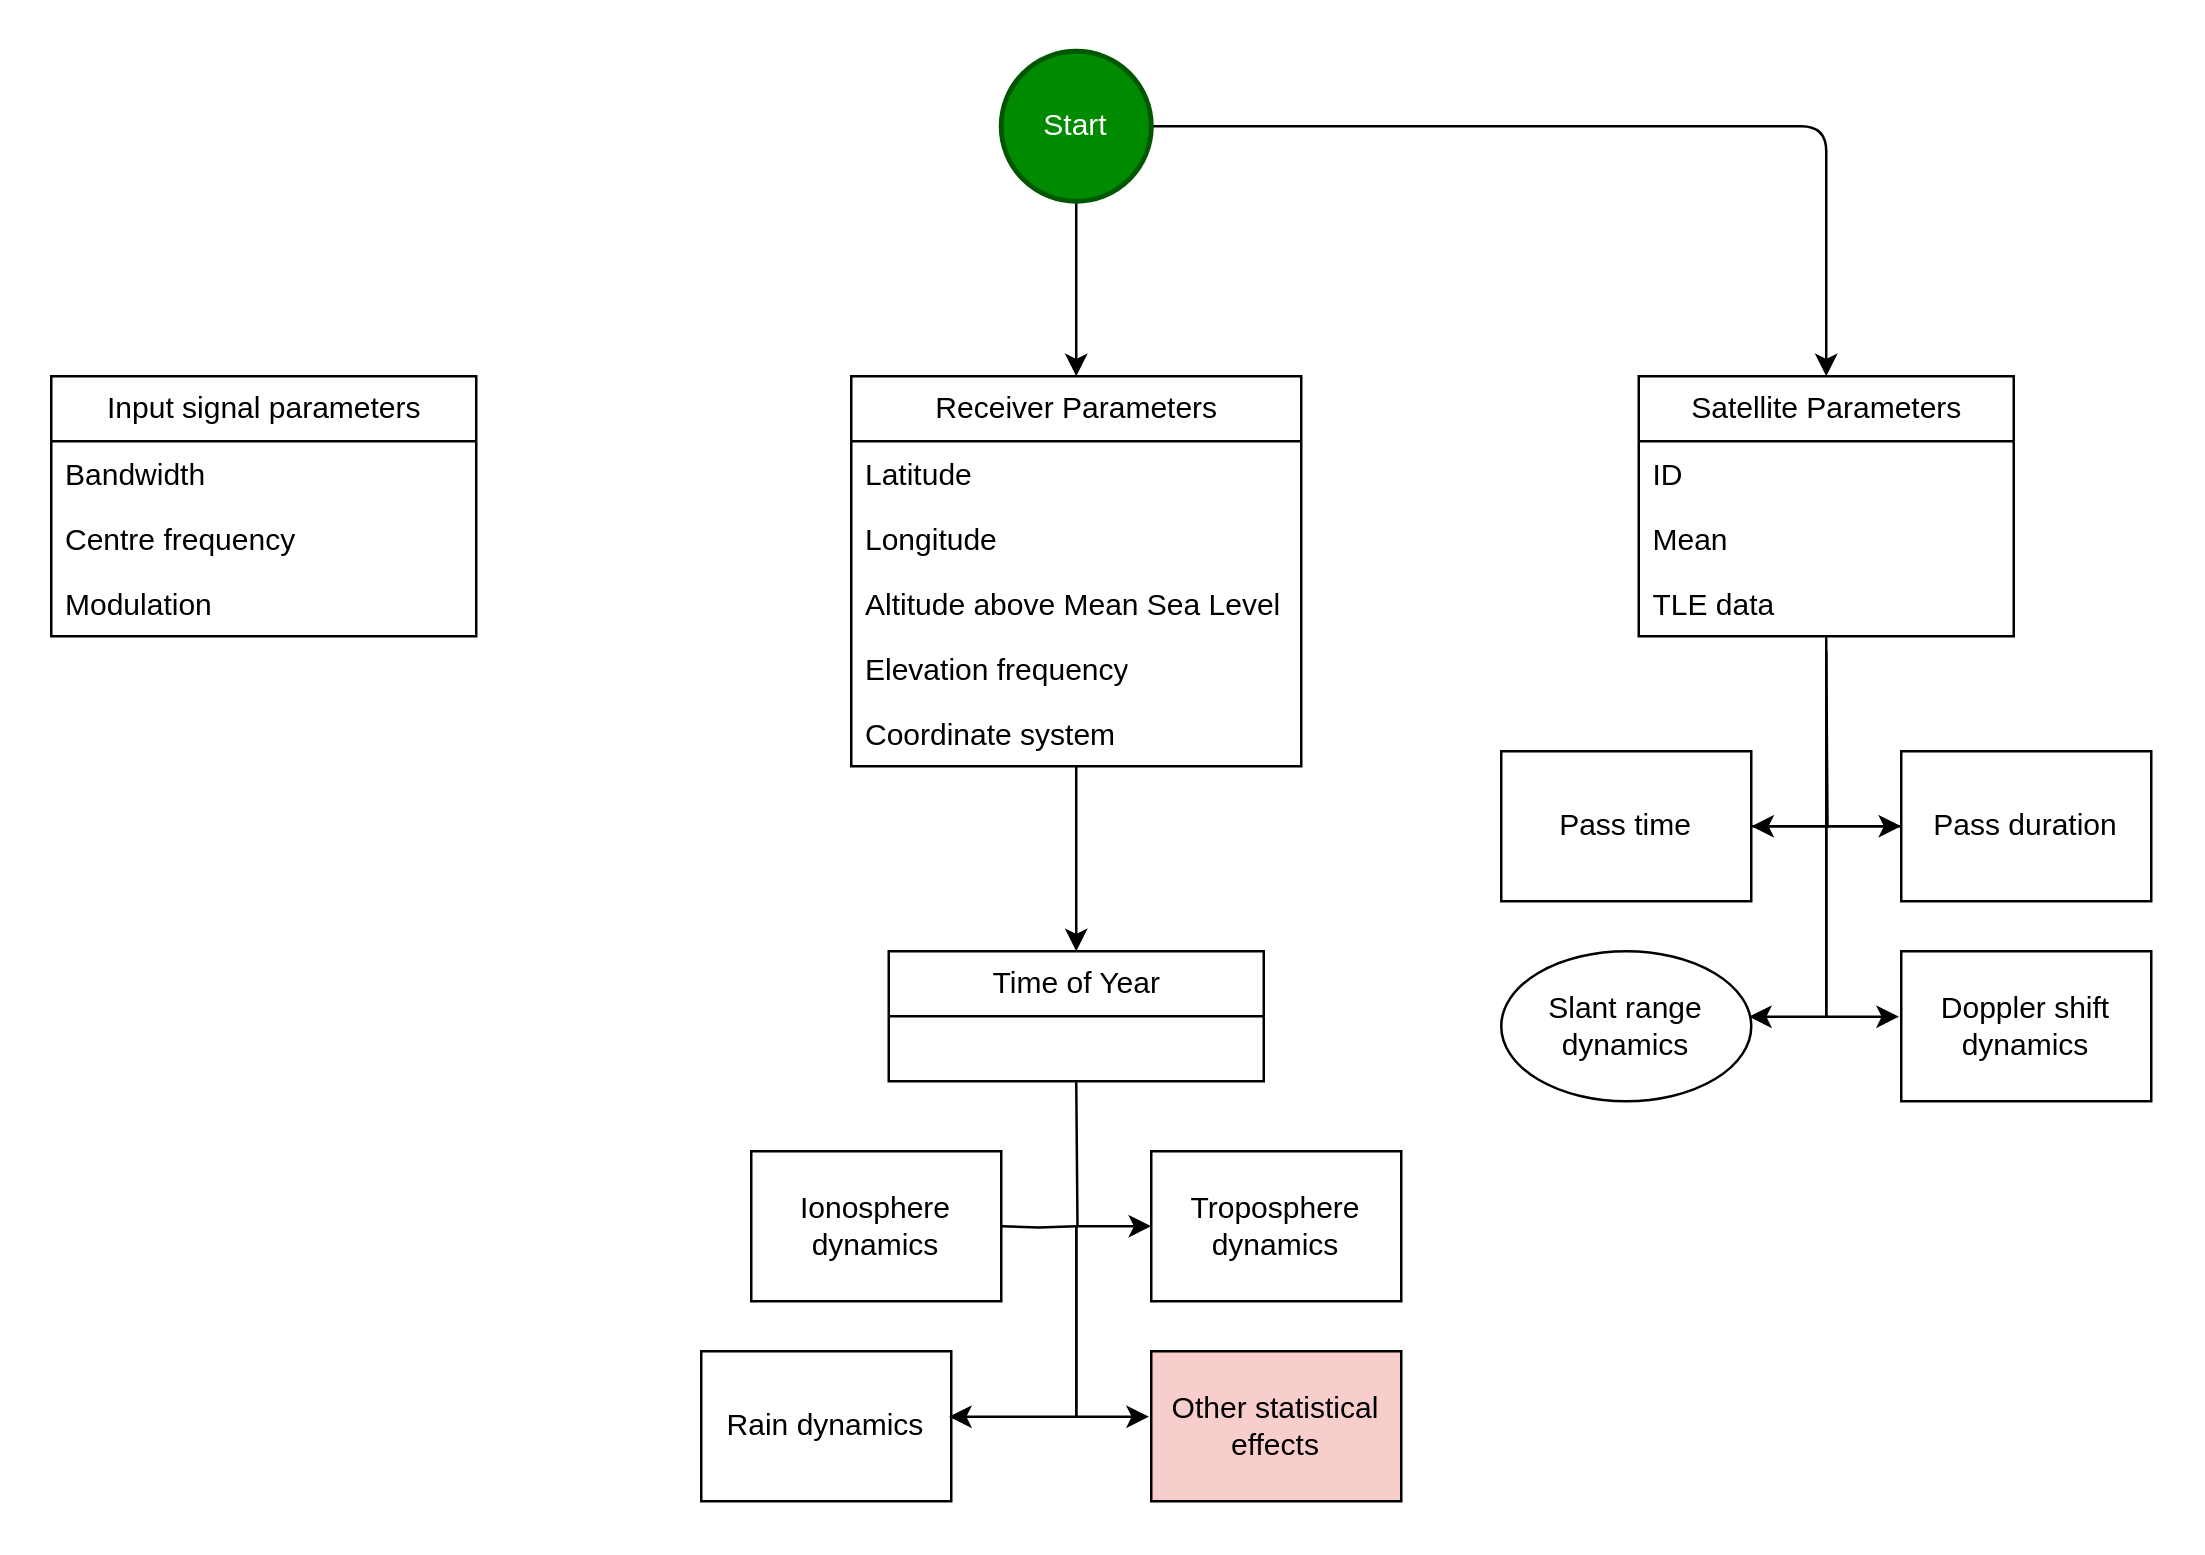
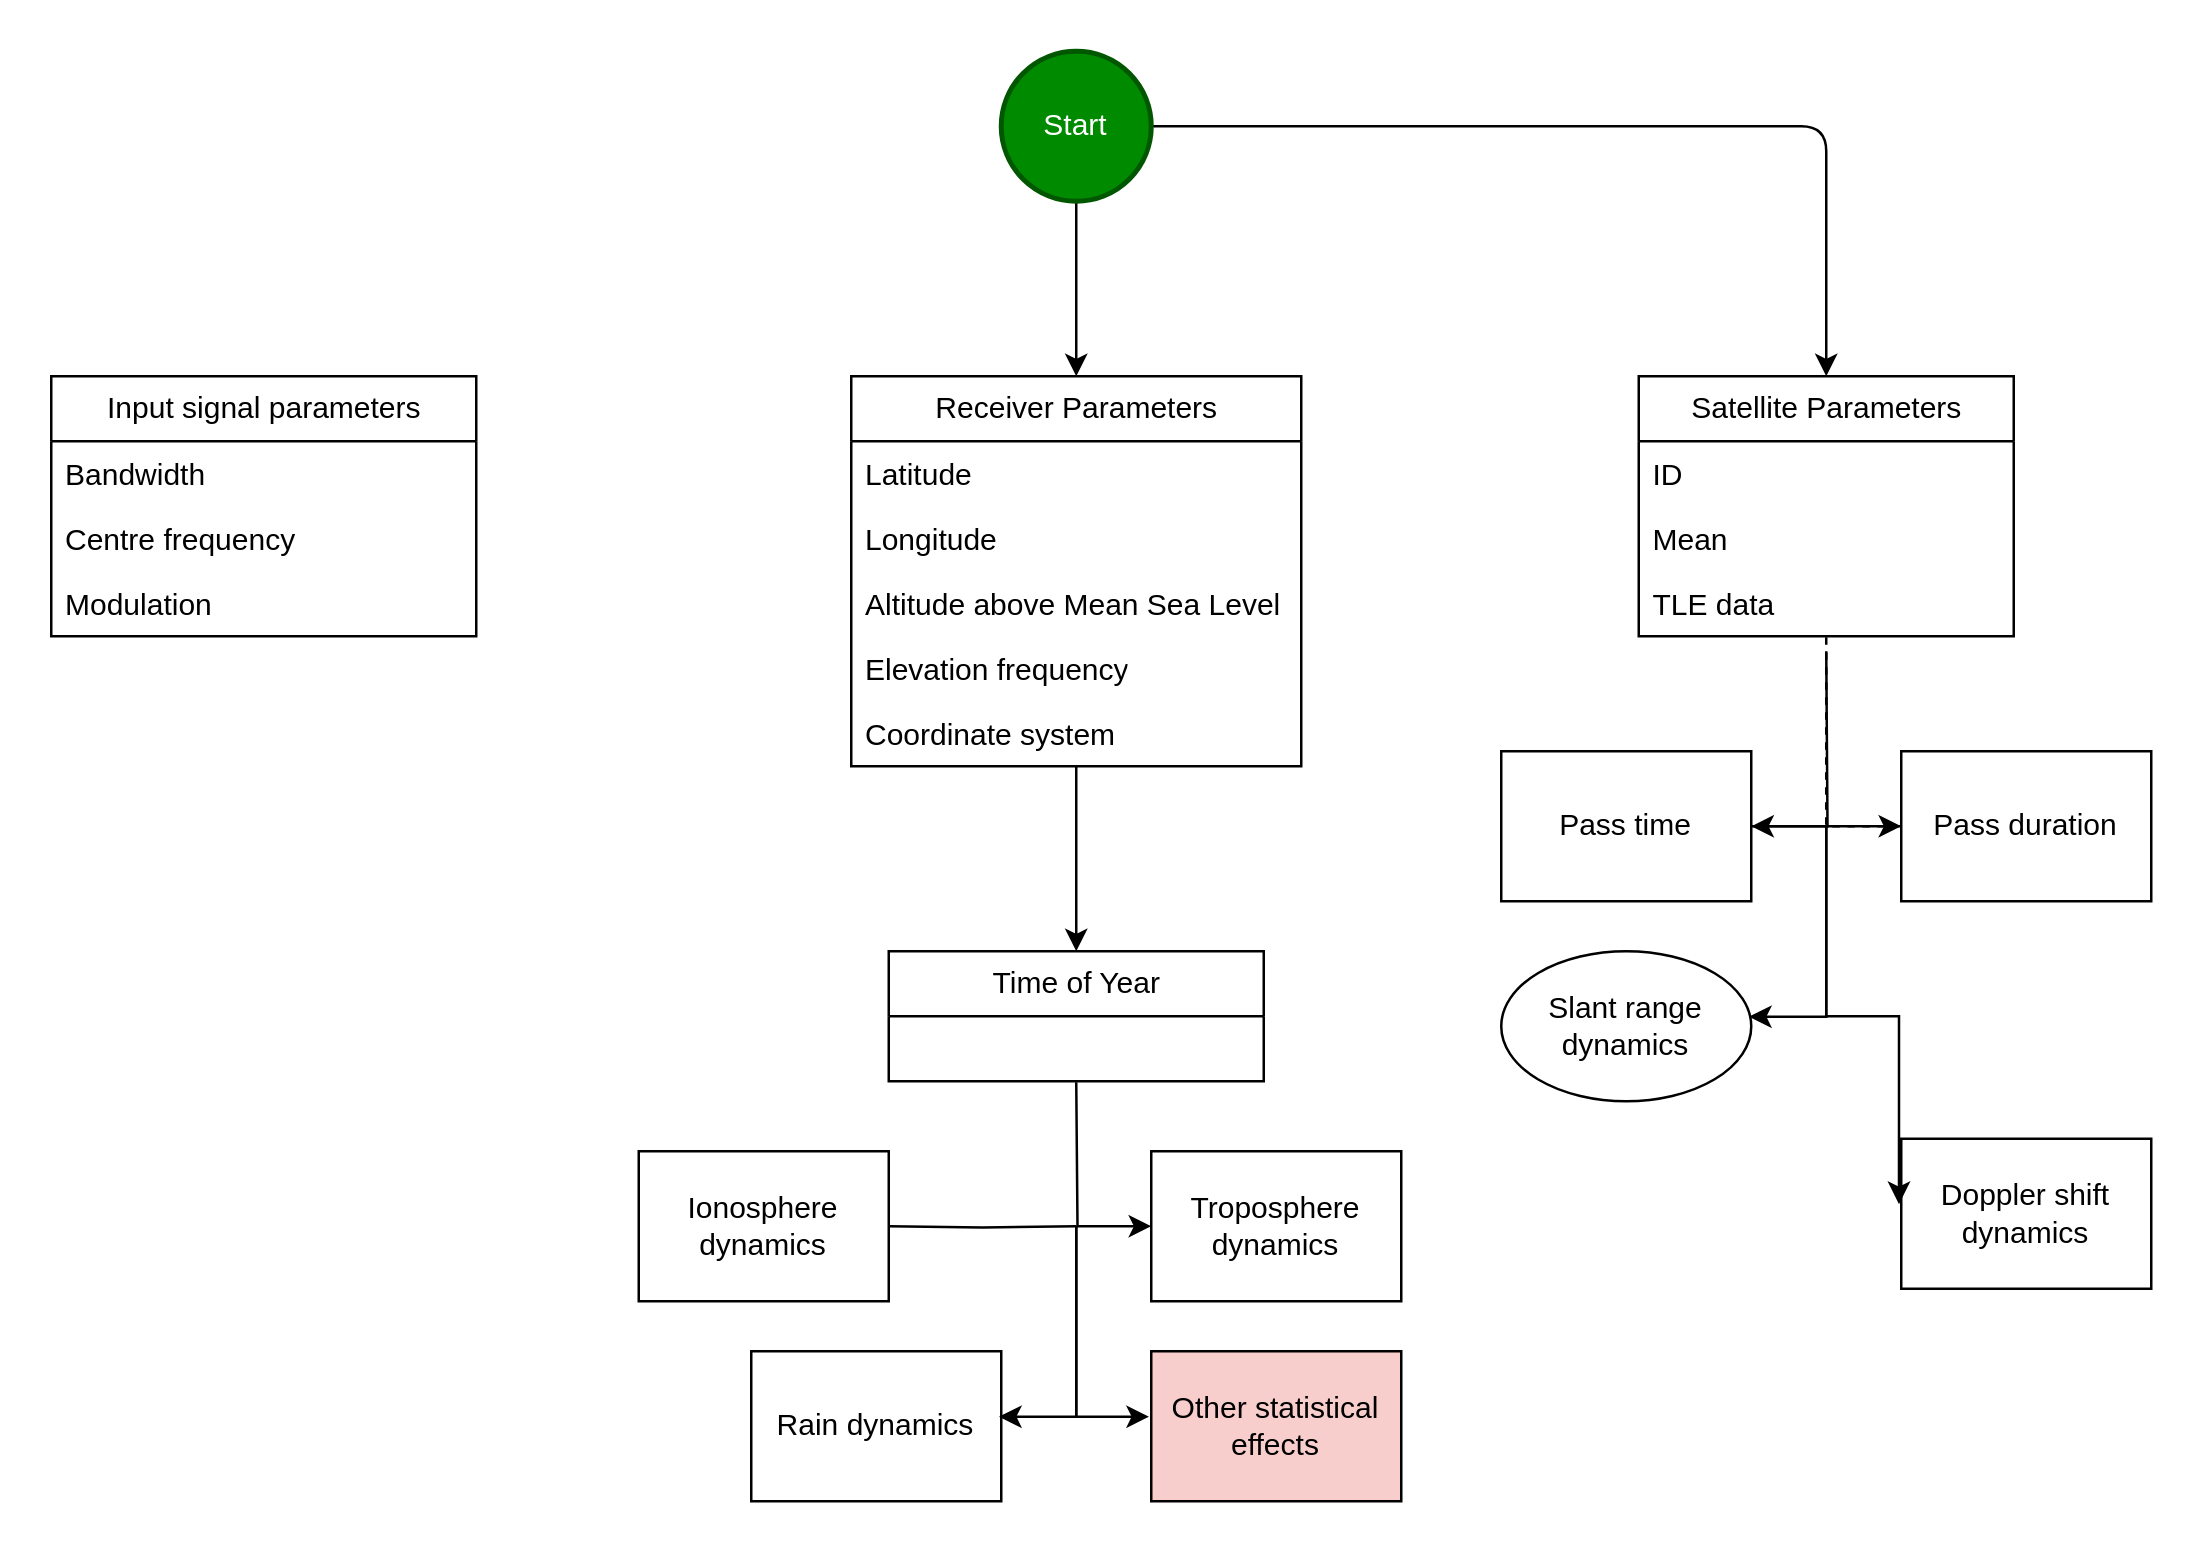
(1826, 646) -> (1826, 646)
(2026, 1026) -> (2026, 1214)
(876, 1226) -> (764, 1226)
(826, 1426) -> (876, 1426)
